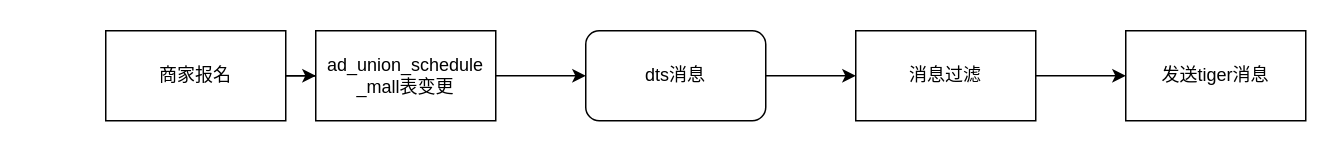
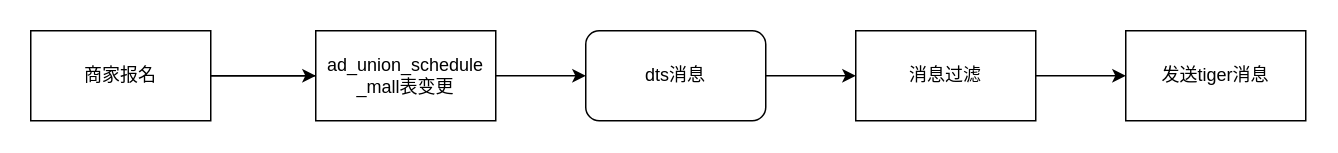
(196, 76) -> (121, 76)
